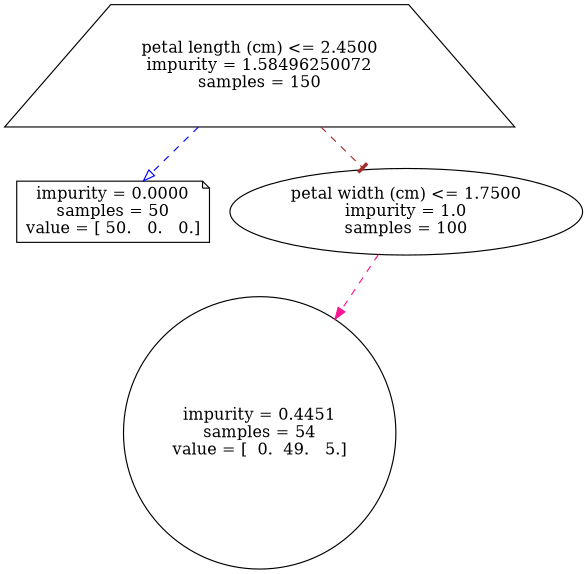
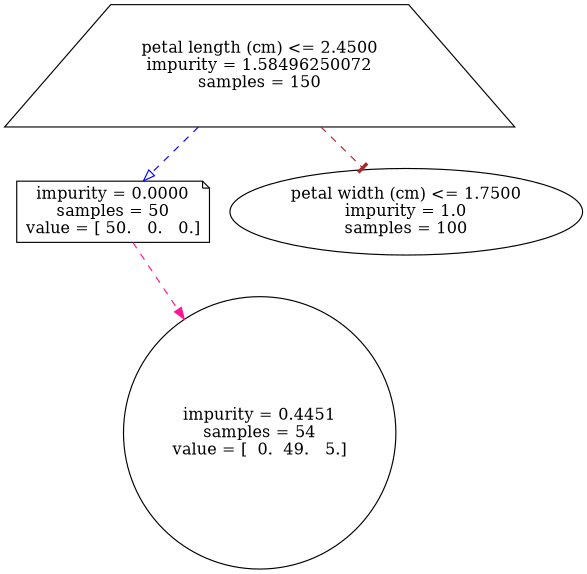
(360, 282) -> (155, 276)
